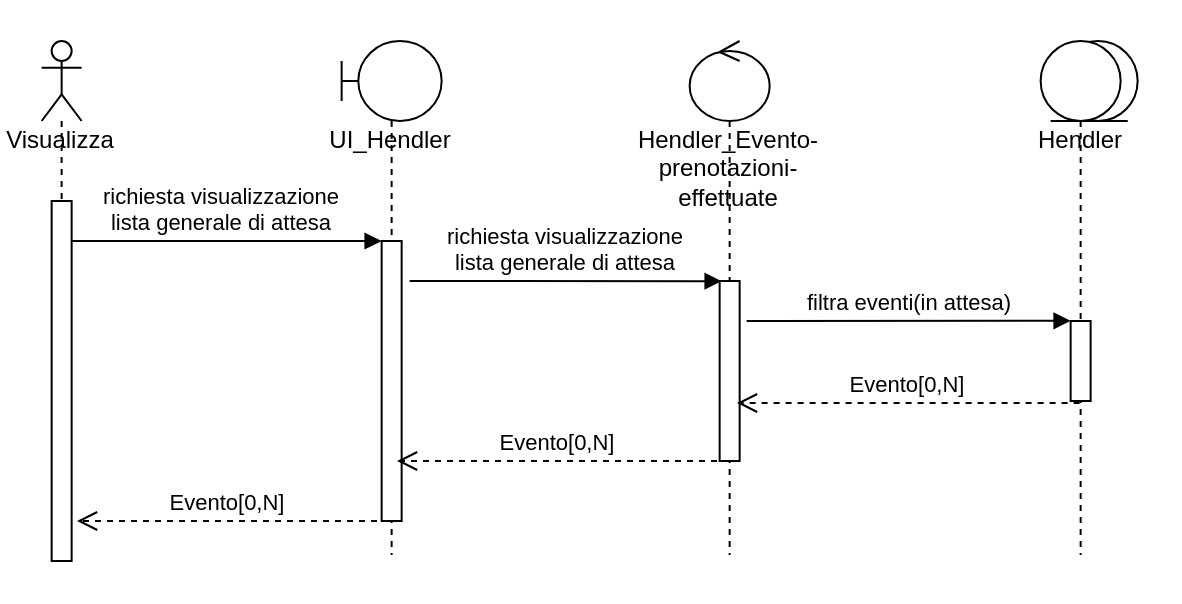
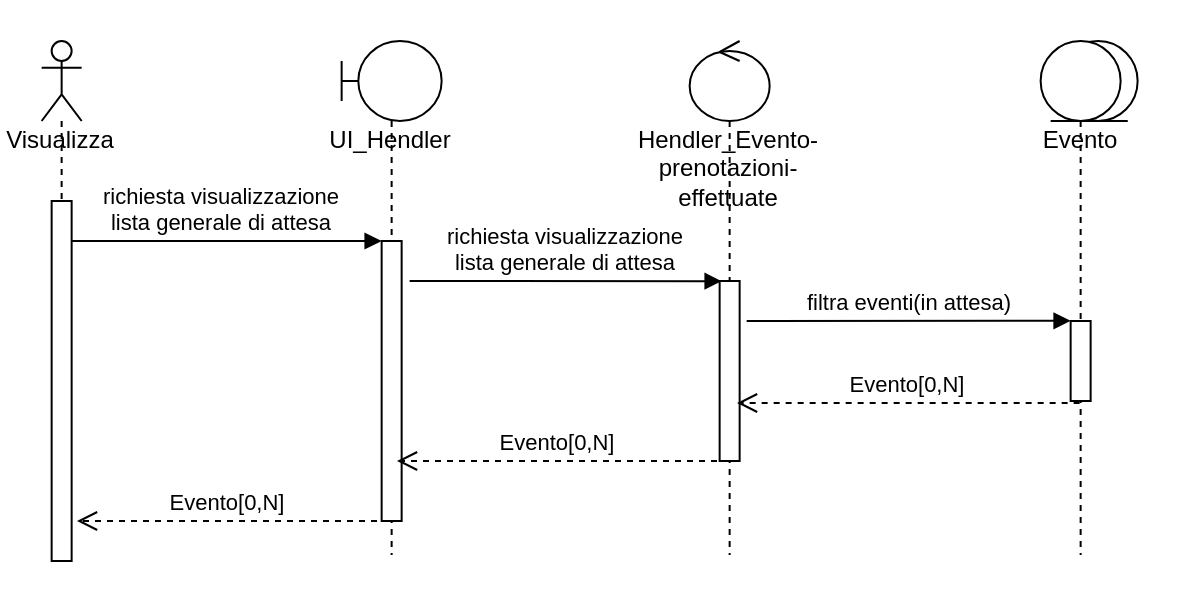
(1081, 156) -> (1081, 156)
